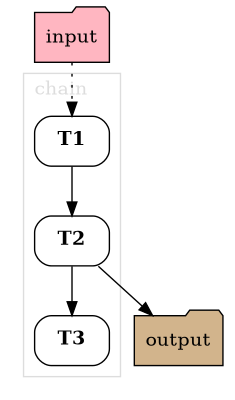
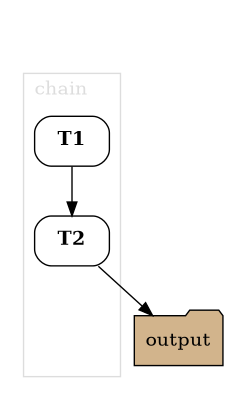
(72, 37) -> none
(72, 341) -> none
